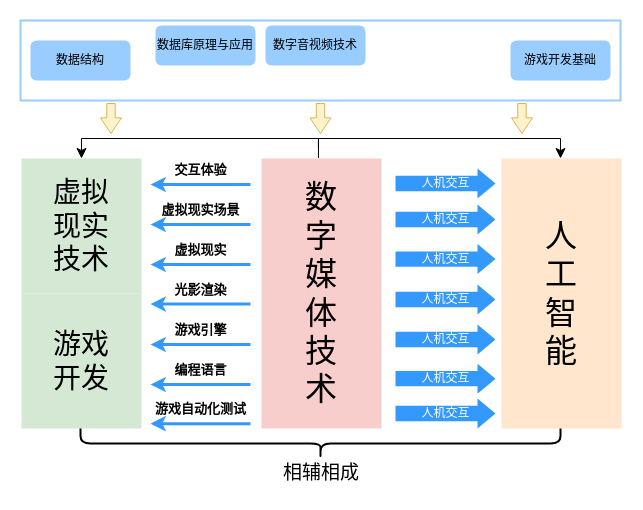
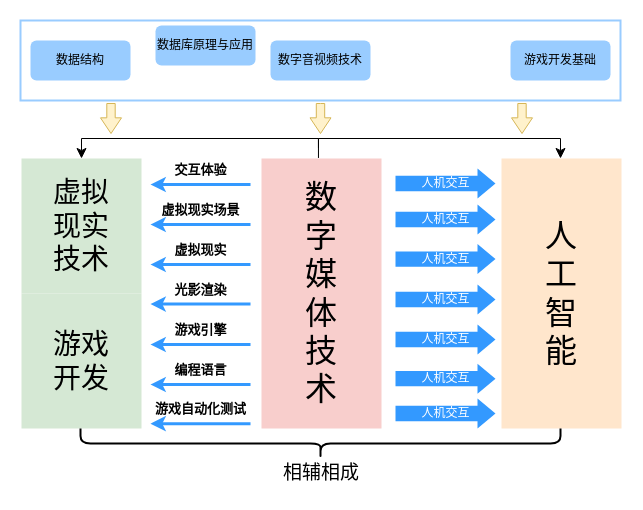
(316, 46) -> (321, 61)
